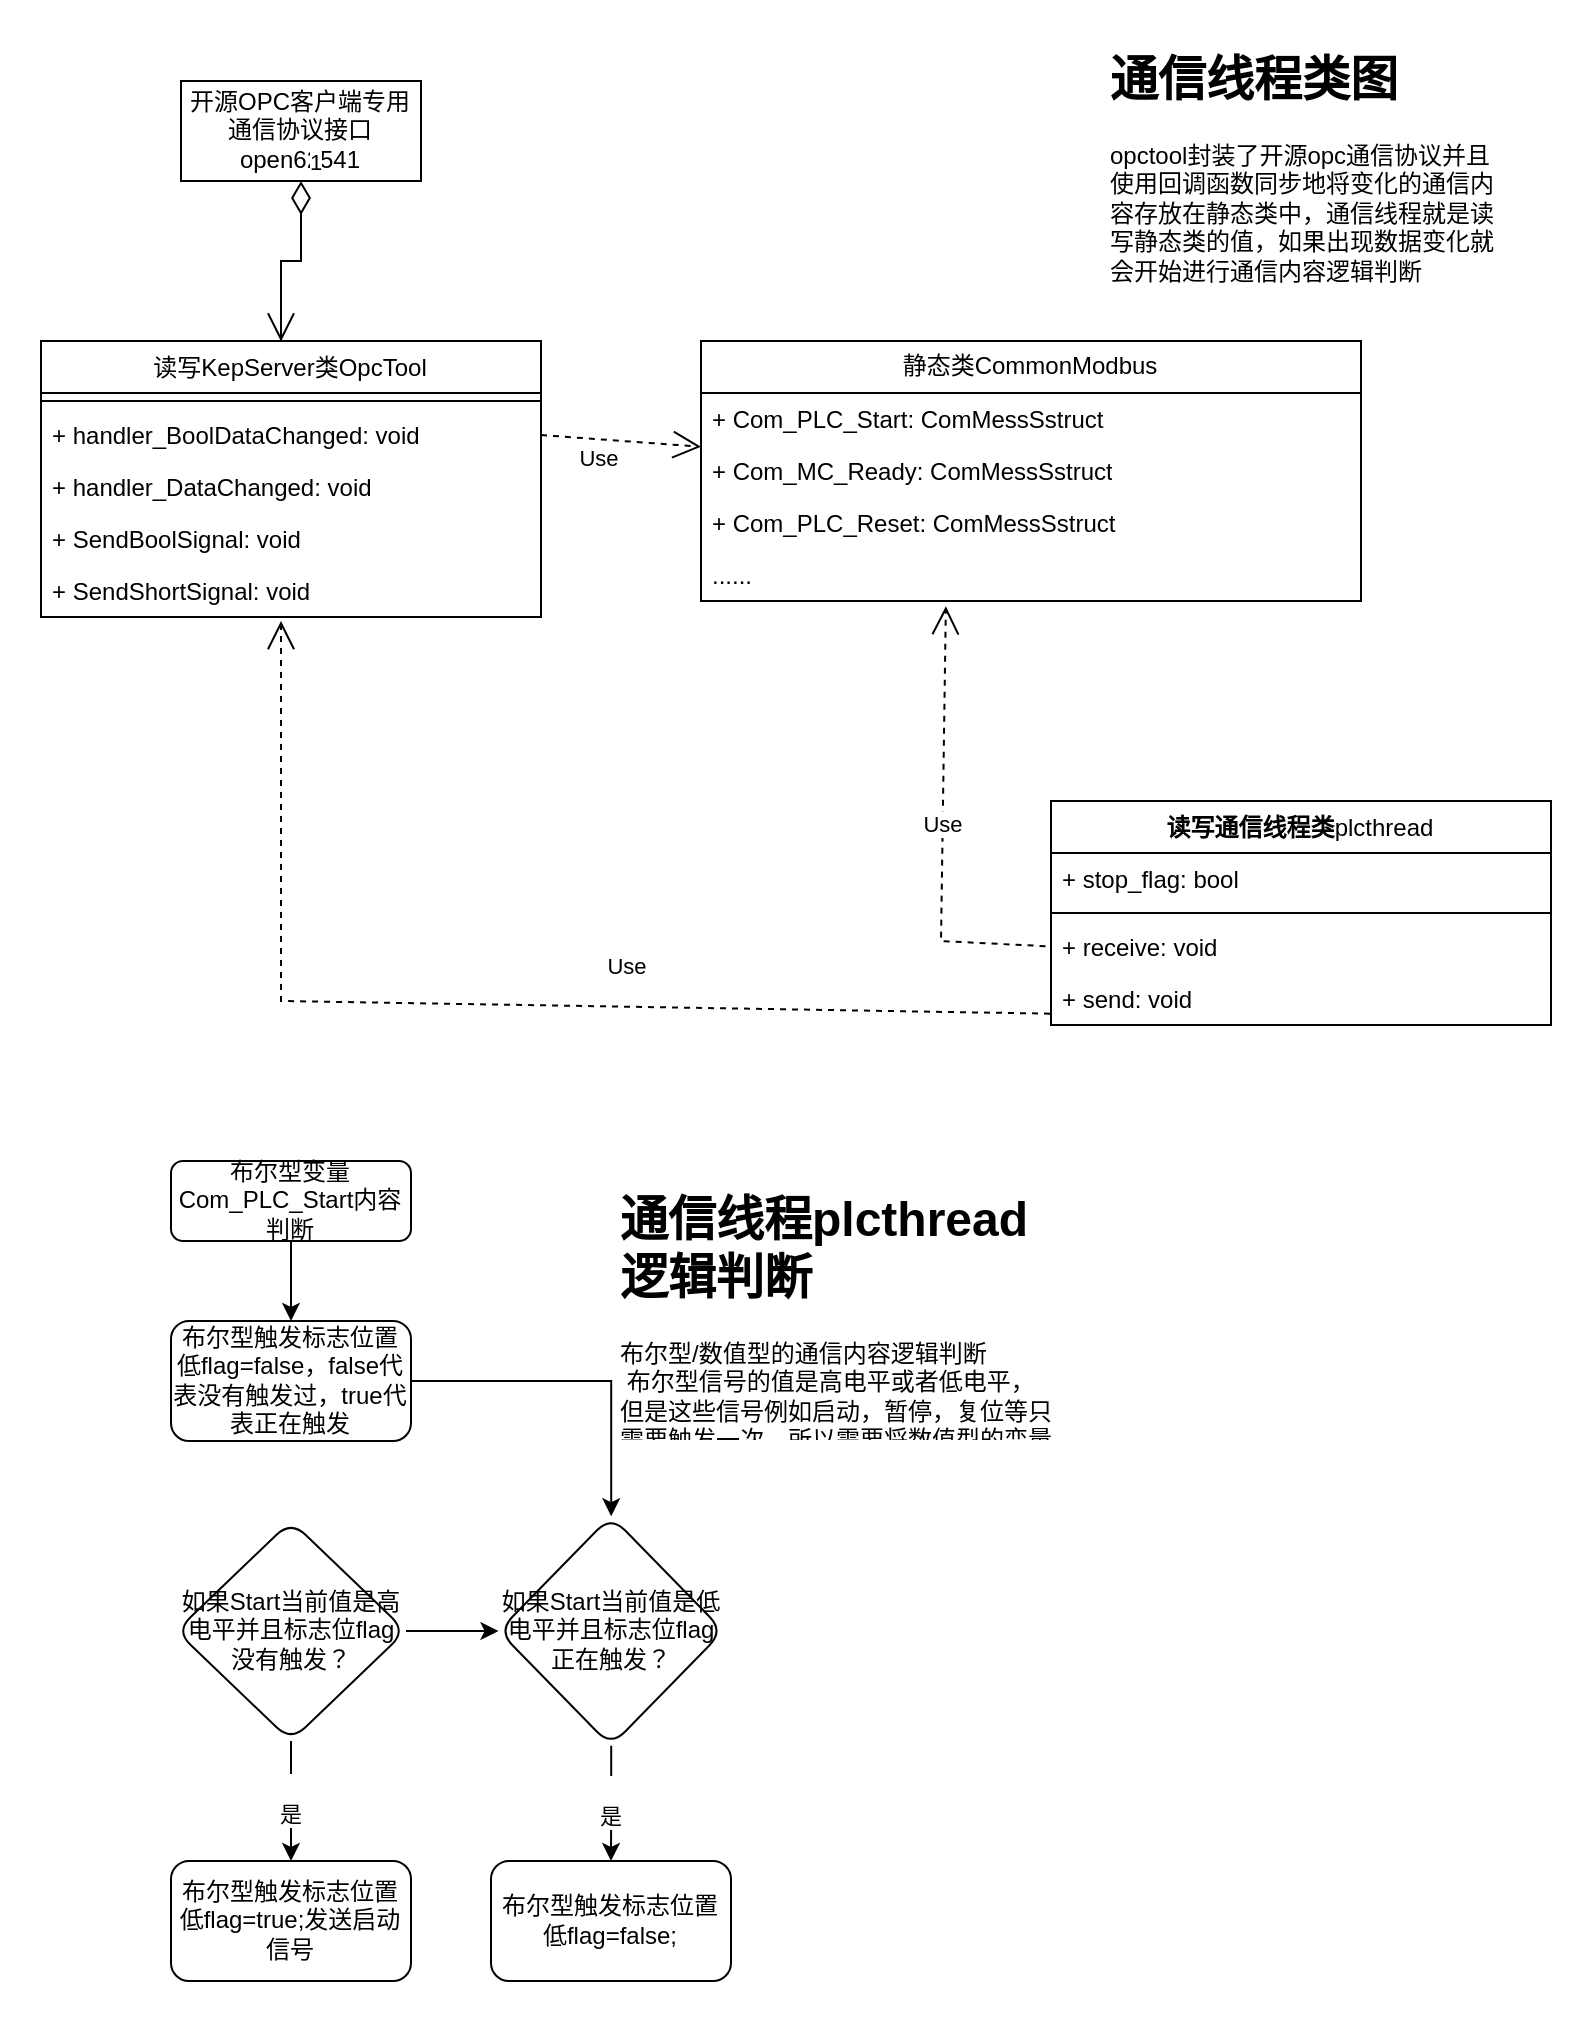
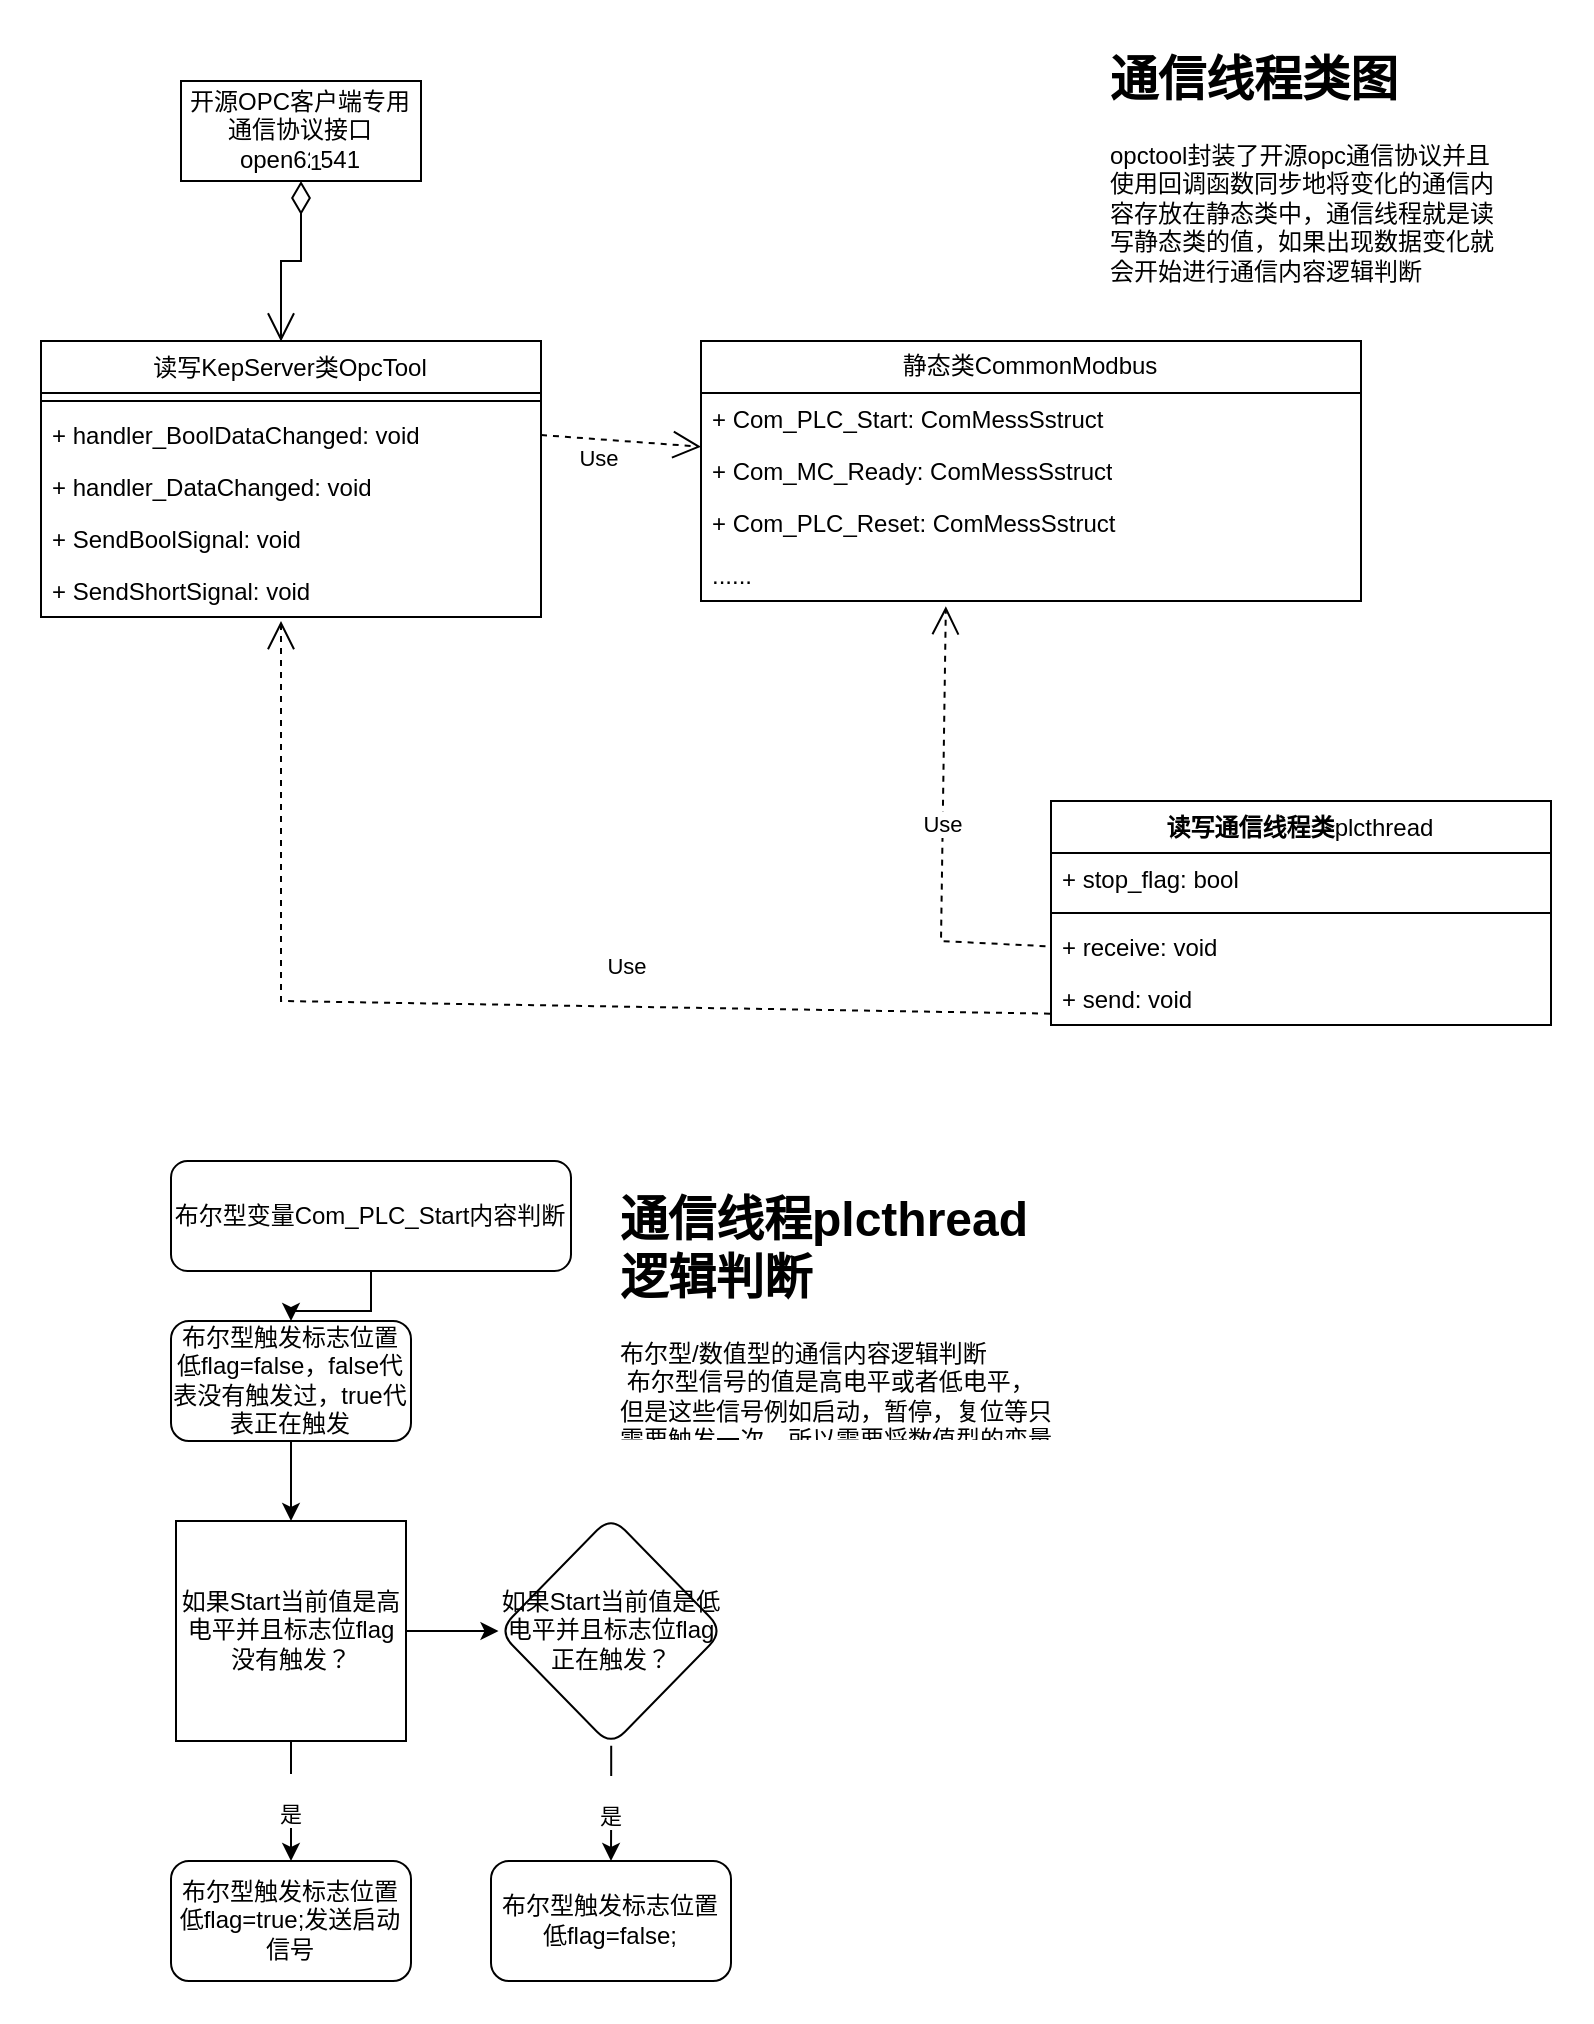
(291, 1201) -> (371, 1216)
(572, 1381) -> (291, 1474)
(291, 1631) -> (291, 1631)
